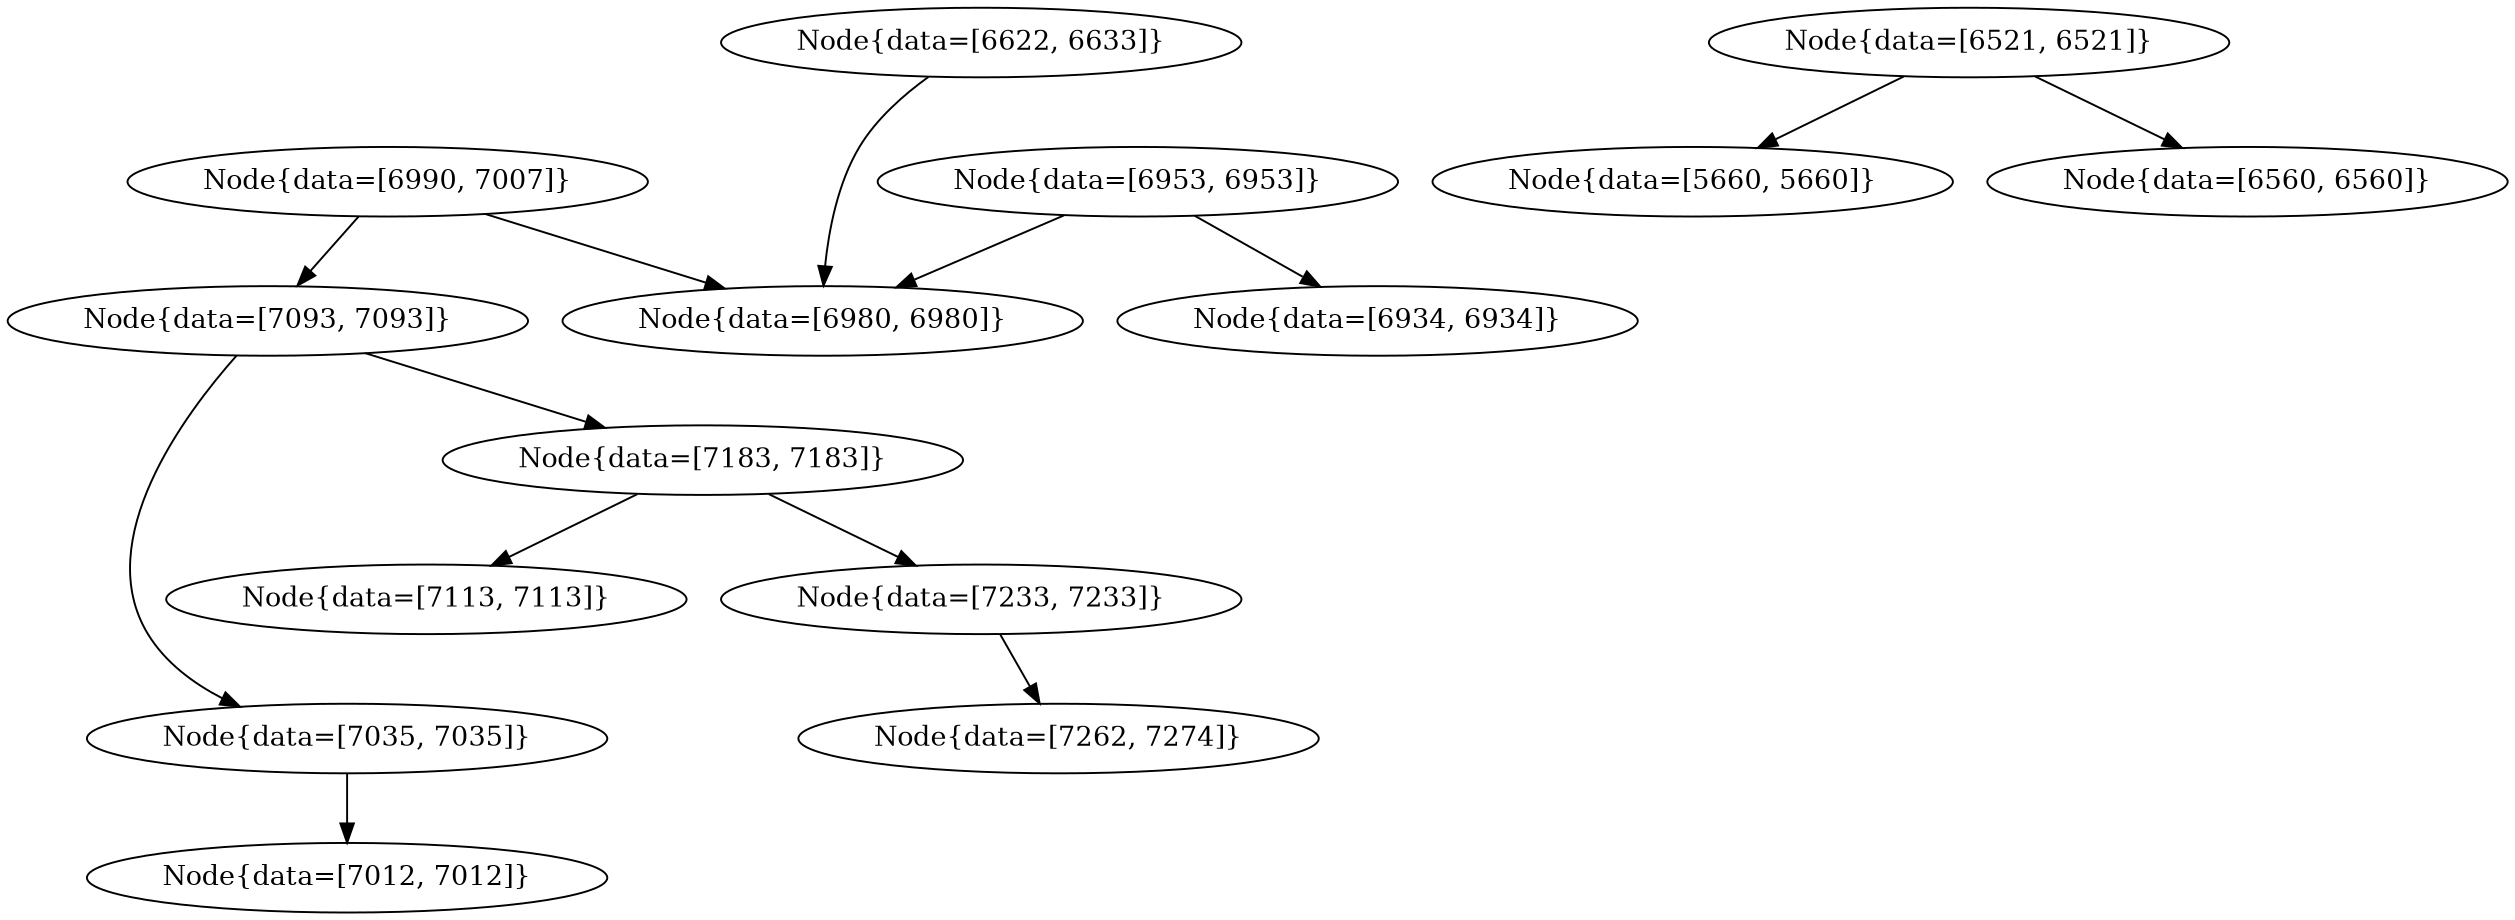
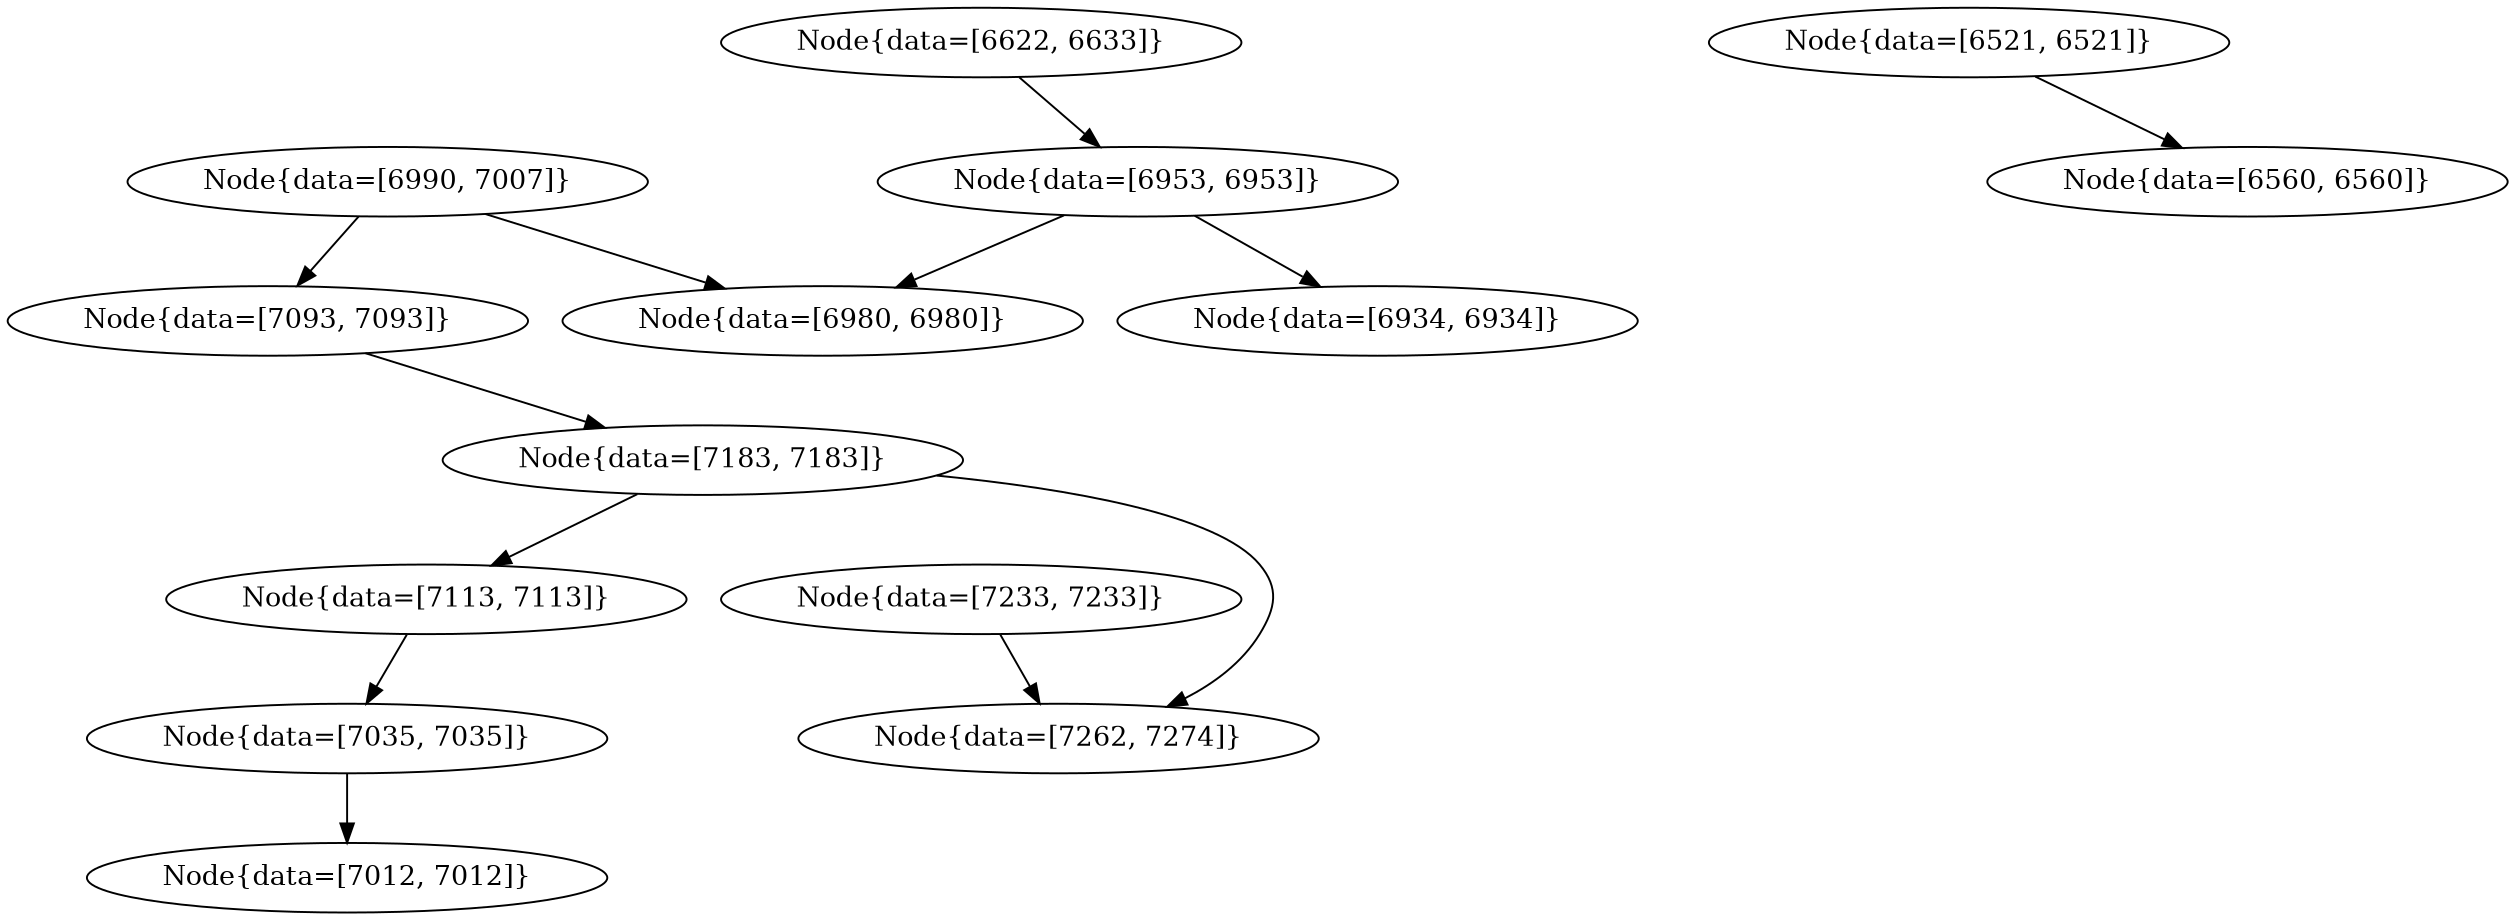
(853, 158) -> (1052, 106)
(1693, 182) -> none
(833, 526) -> (1189, 524)
(135, 532) -> (392, 661)
